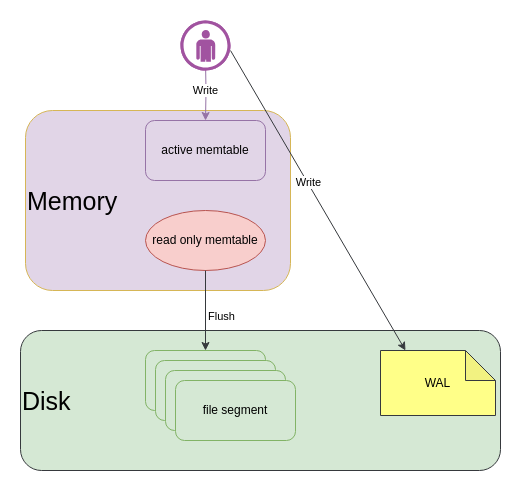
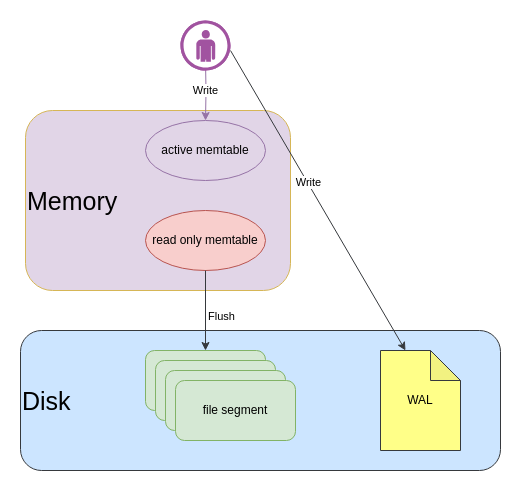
(206, 151) -> (206, 151)
(438, 383) -> (421, 401)
(34, 401) -> (34, 401)
